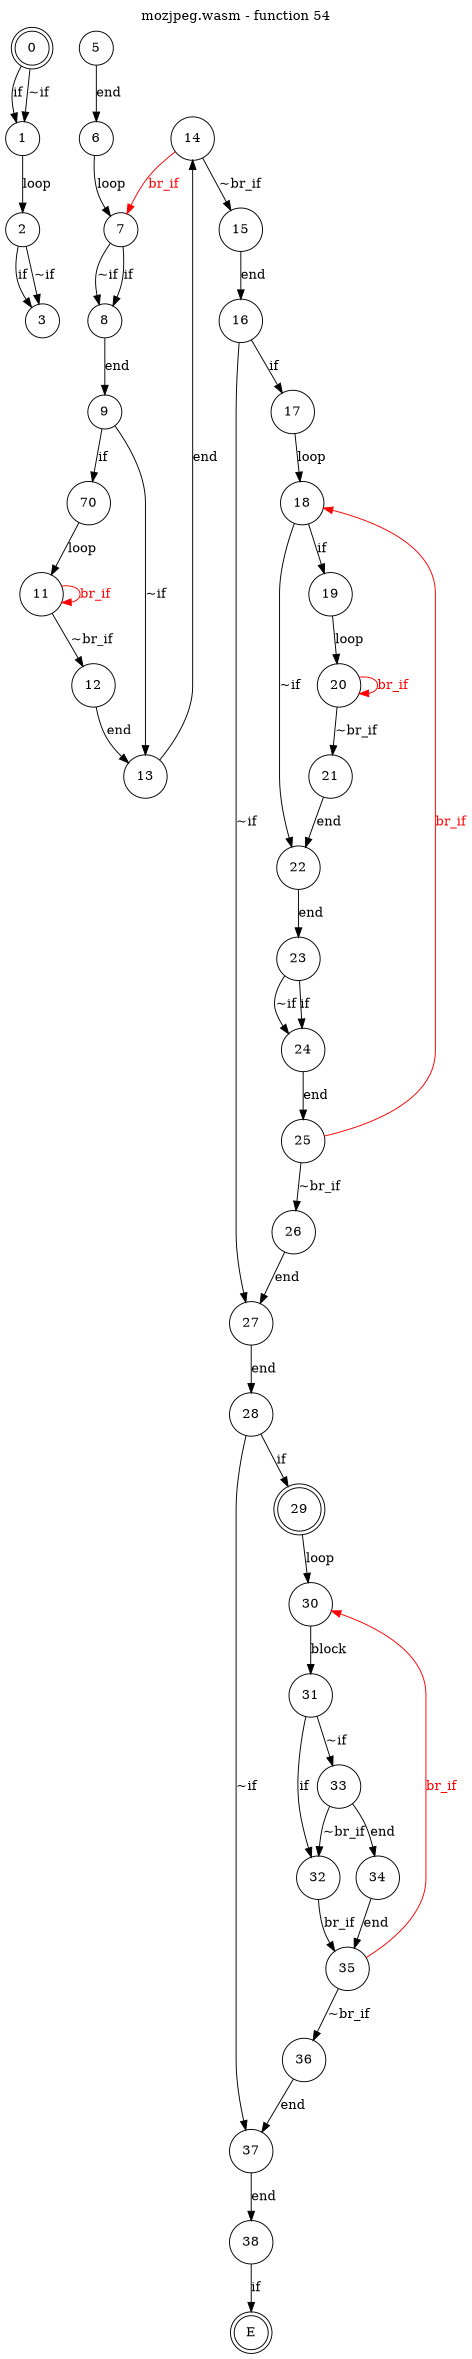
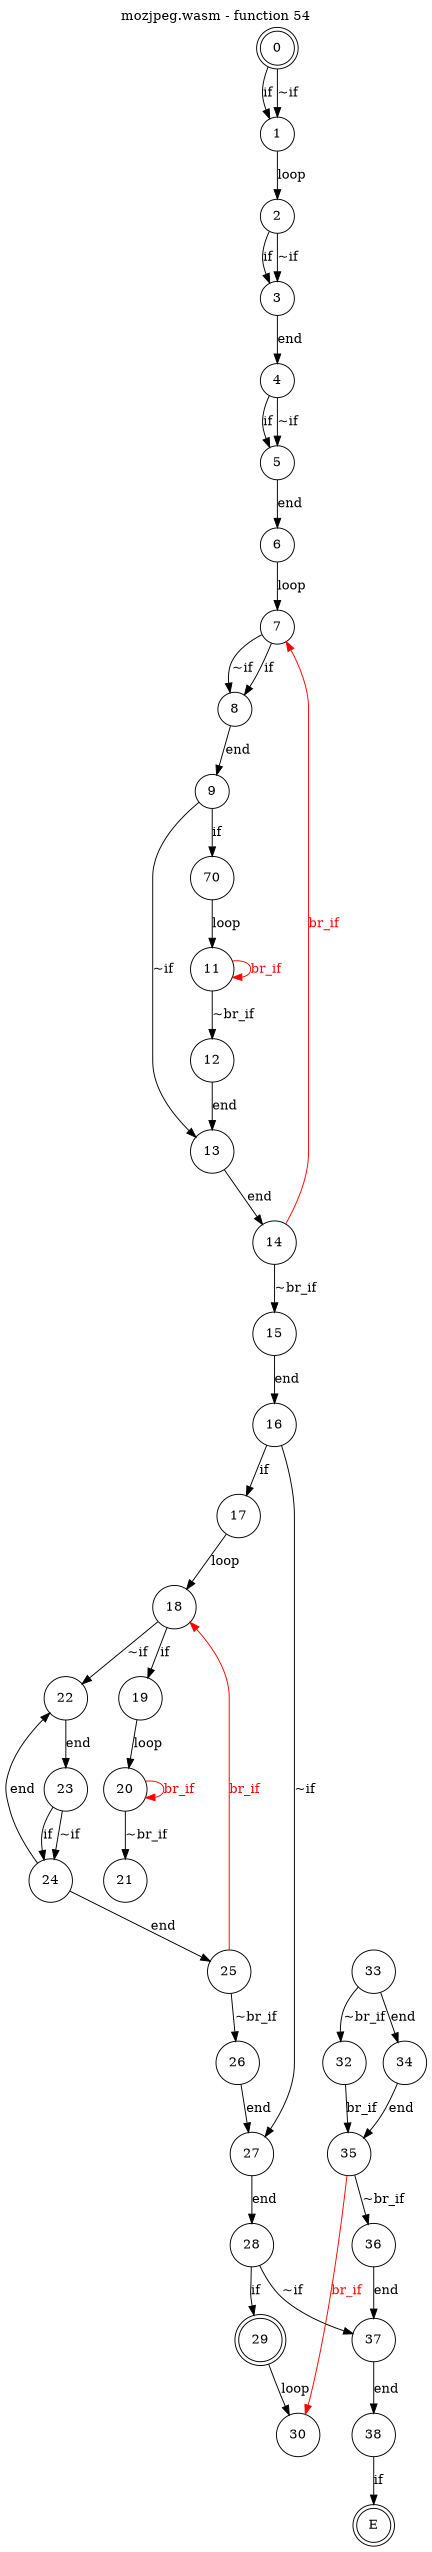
none -> (277, 381)
(316, 818) -> (6, 1790)
(311, 1695) -> none
